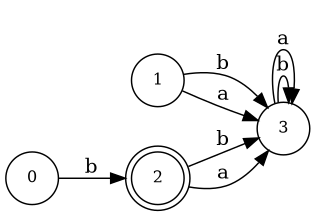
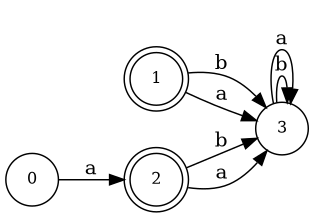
(158, 80) -> (156, 79)
(92, 167) -> (91, 169)
